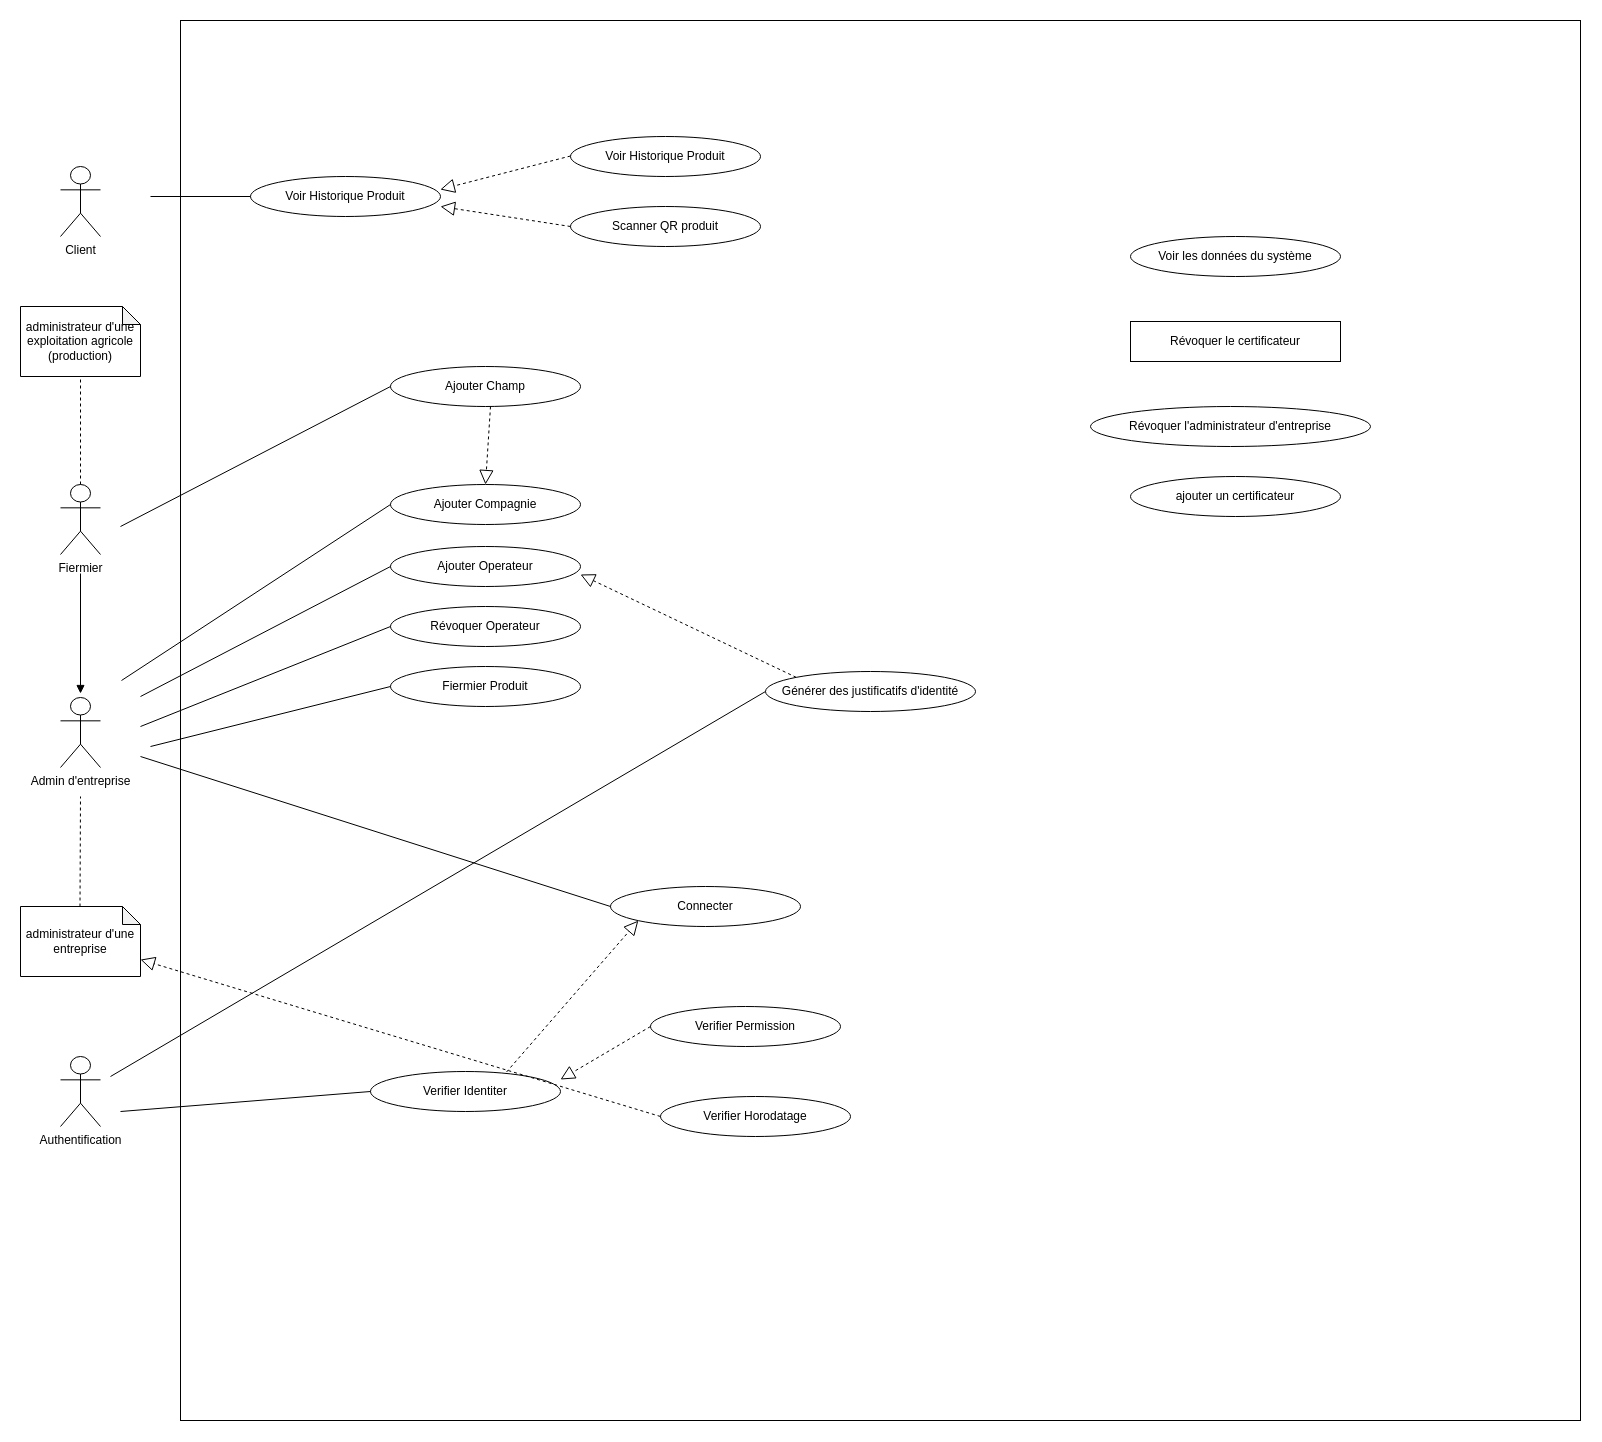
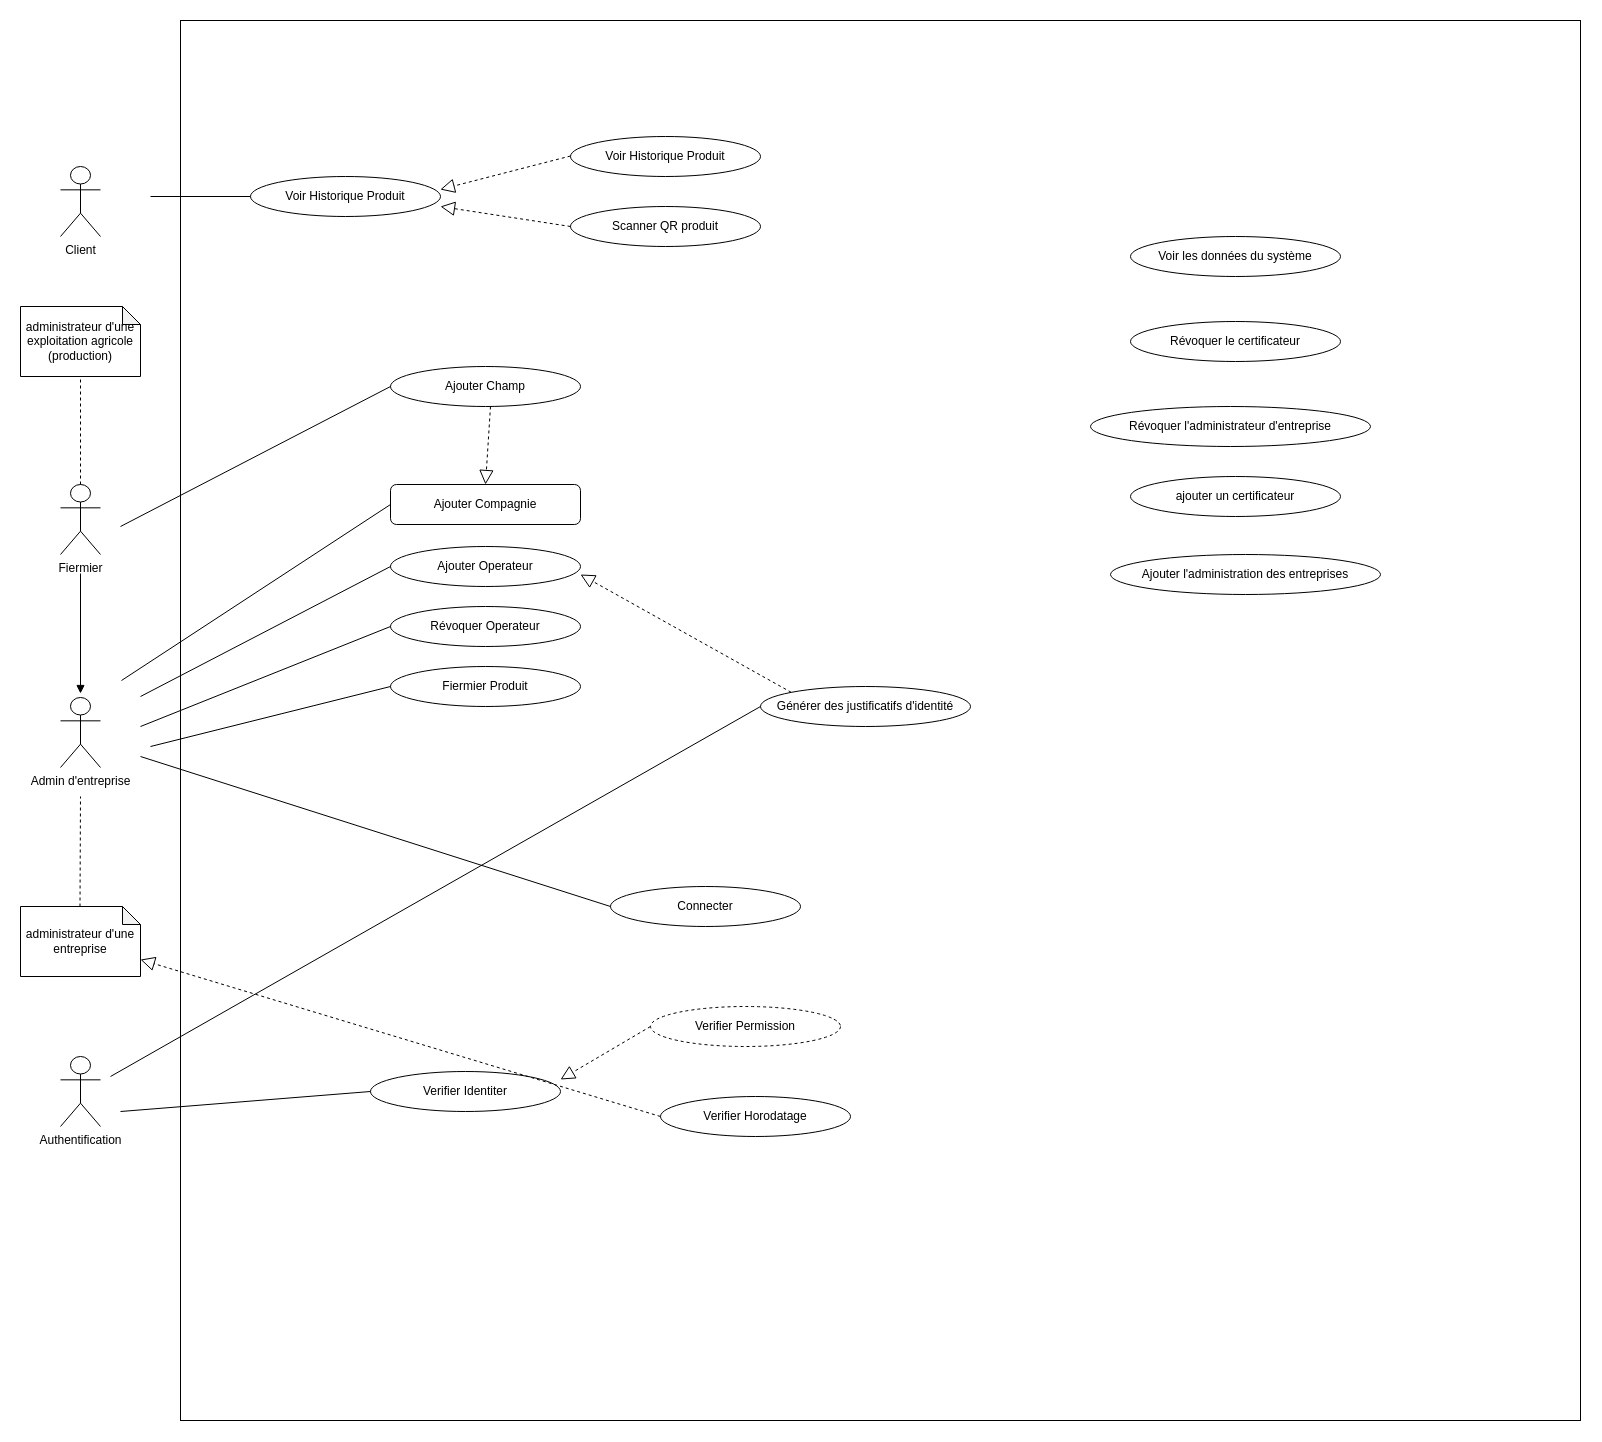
(1236, 342) -> (1236, 342)
(486, 505) -> (486, 505)
none -> (1246, 575)
(871, 692) -> (866, 707)
(568, 1002) -> none
(746, 1027) -> (746, 1027)
